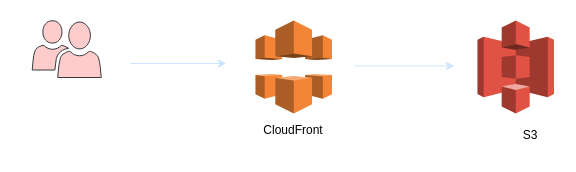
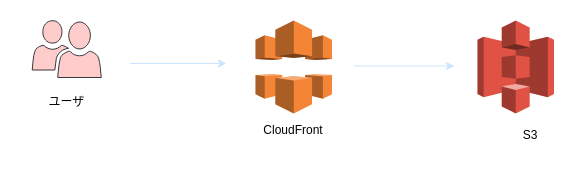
none -> (67, 103)
